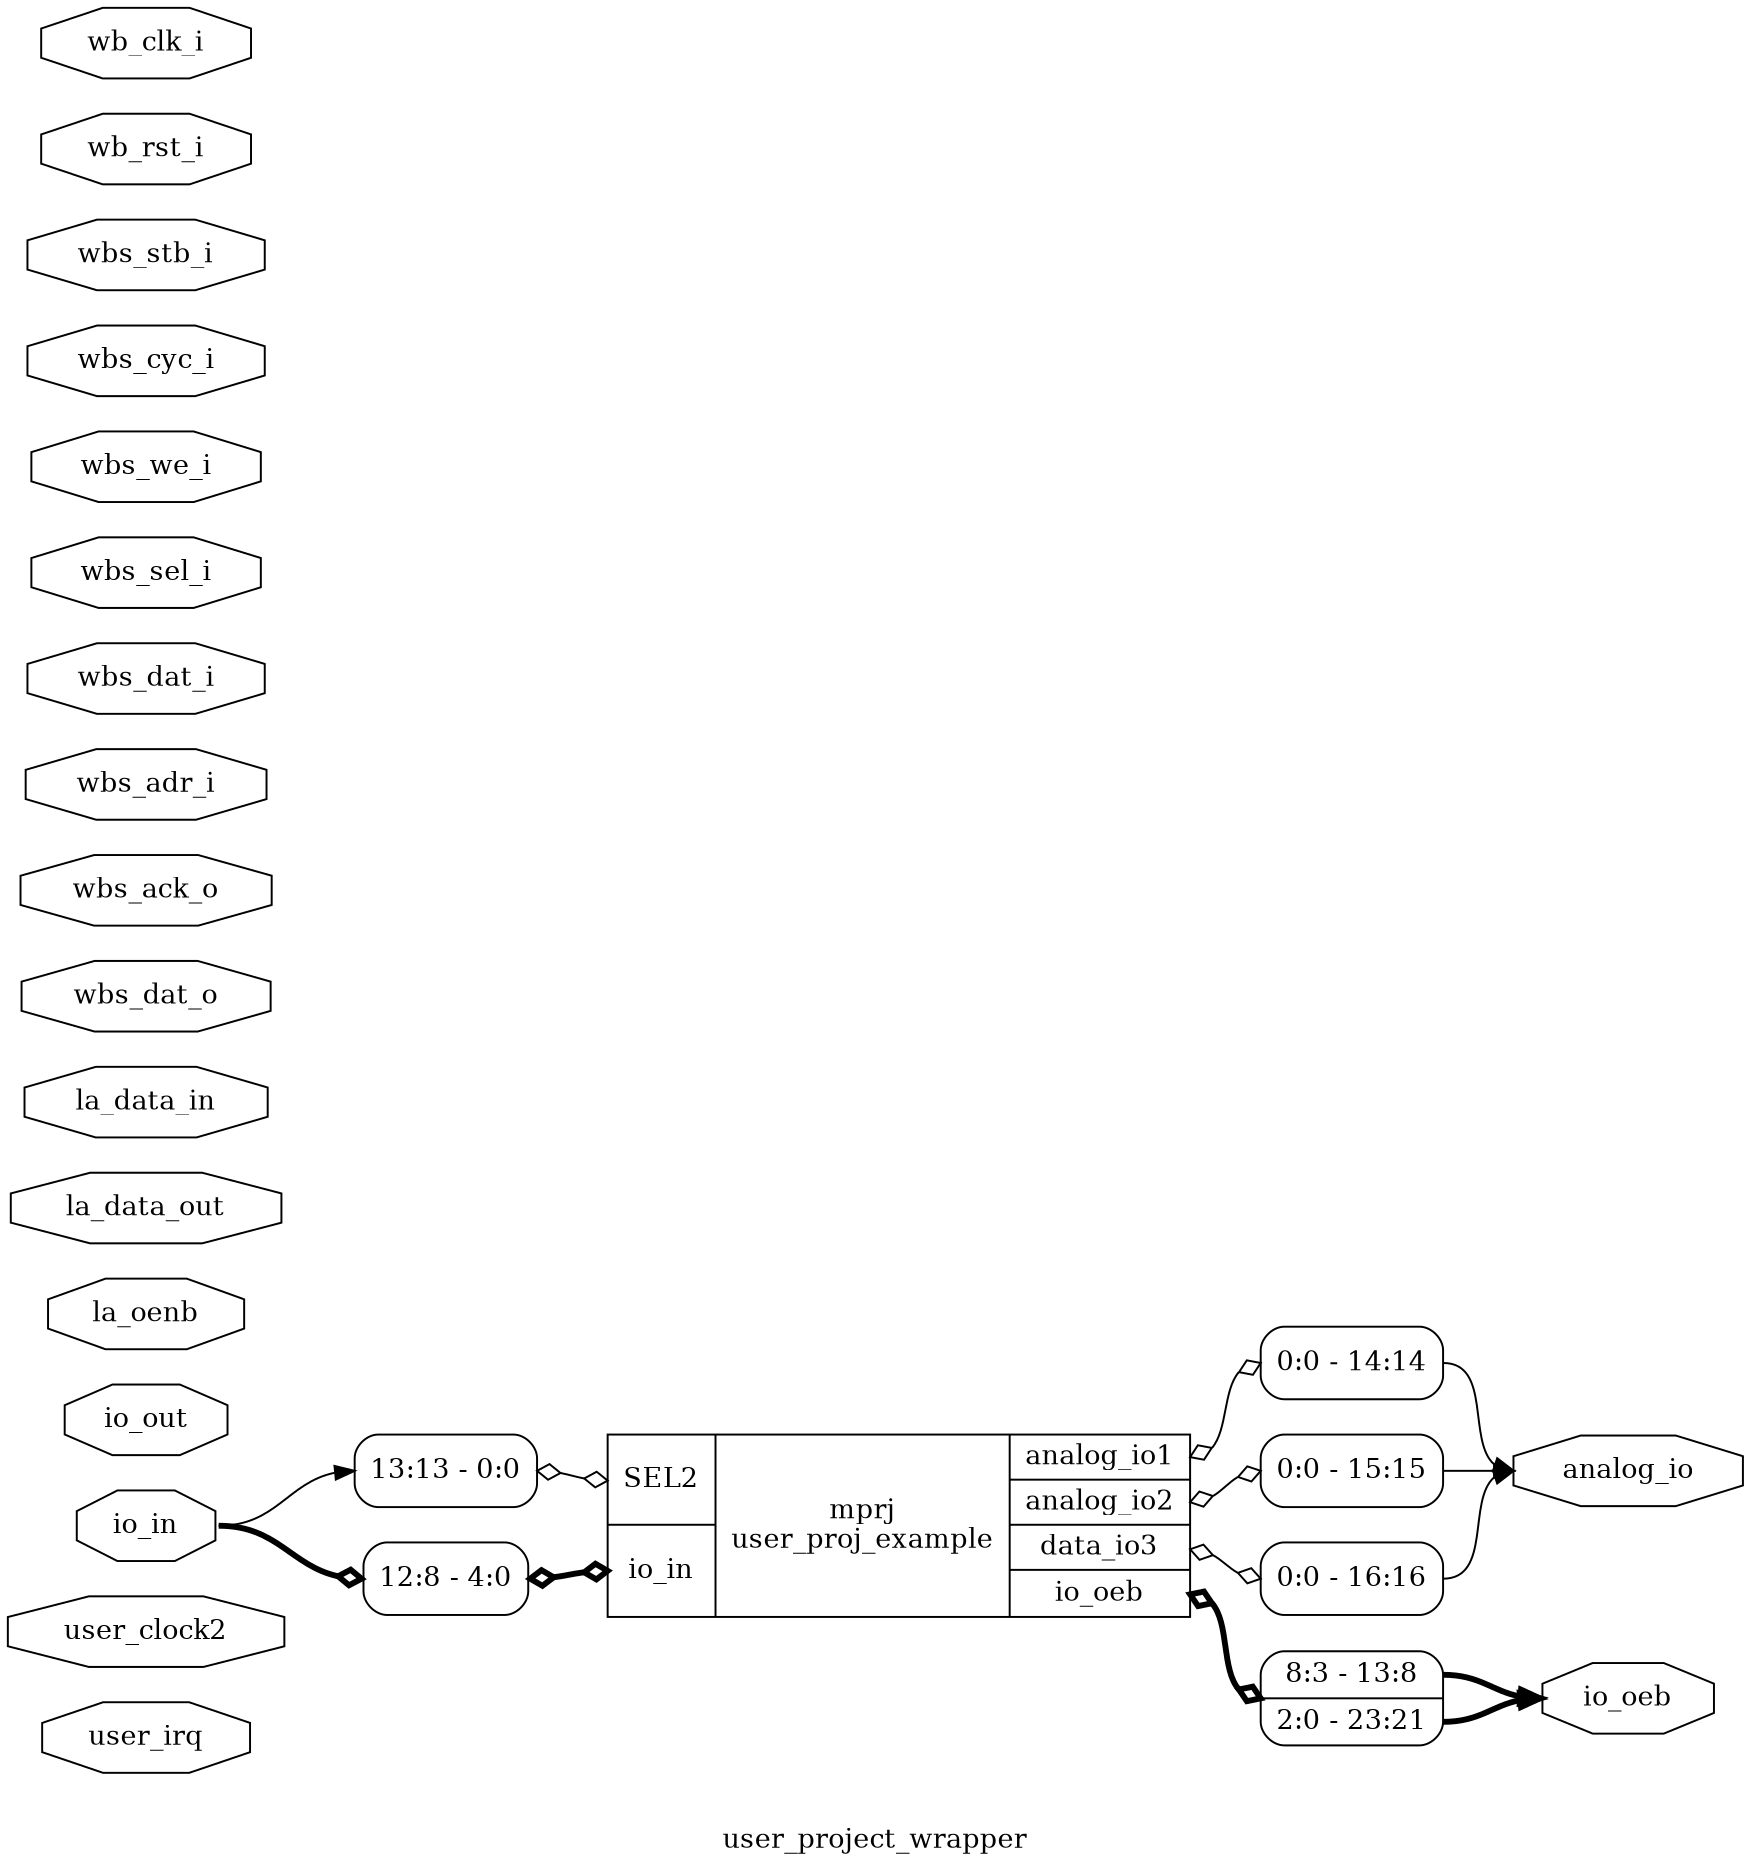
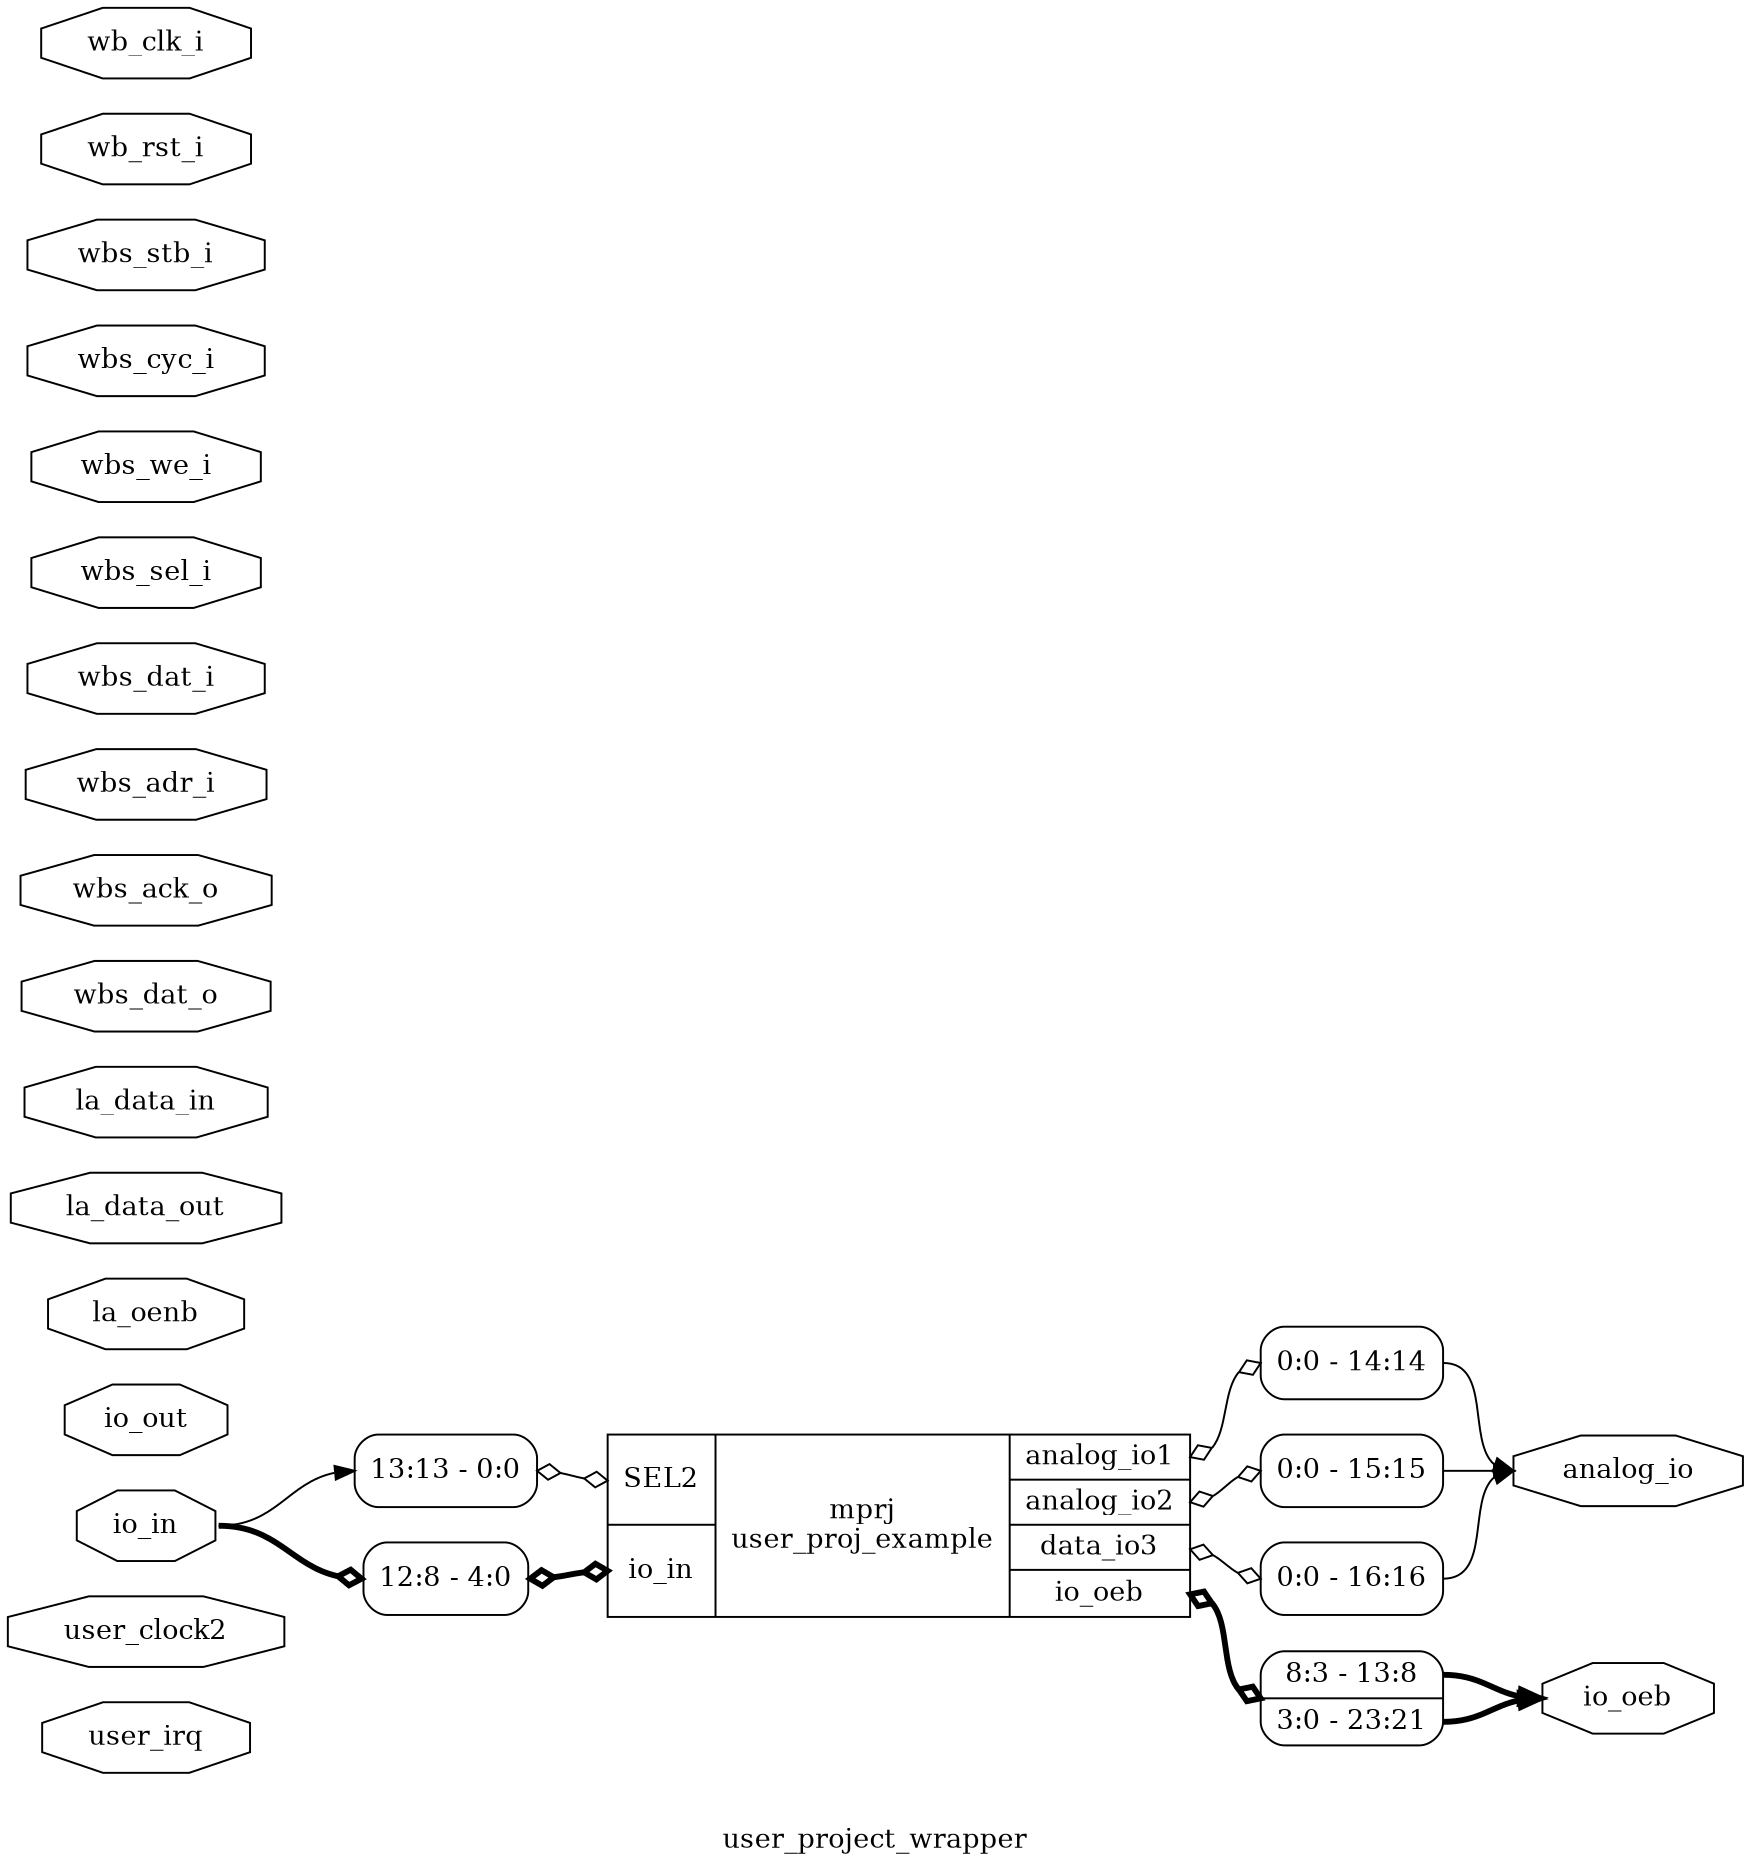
(1352, 1721) -> (1352, 1721)
